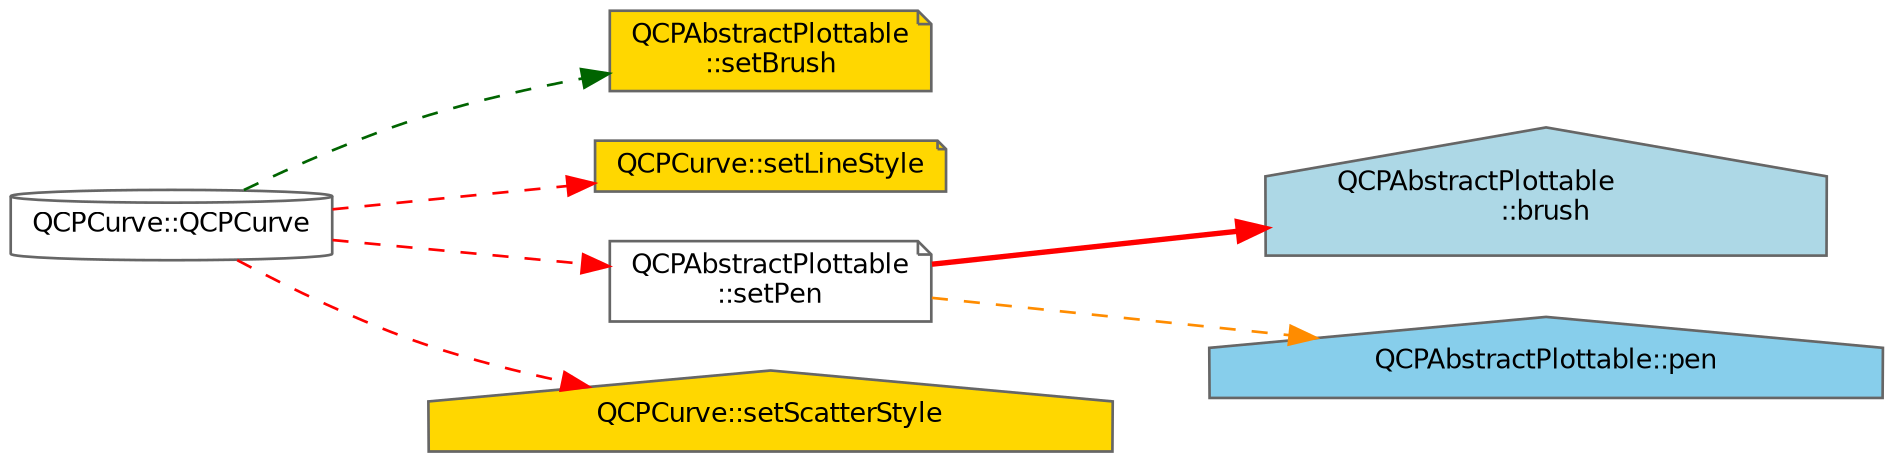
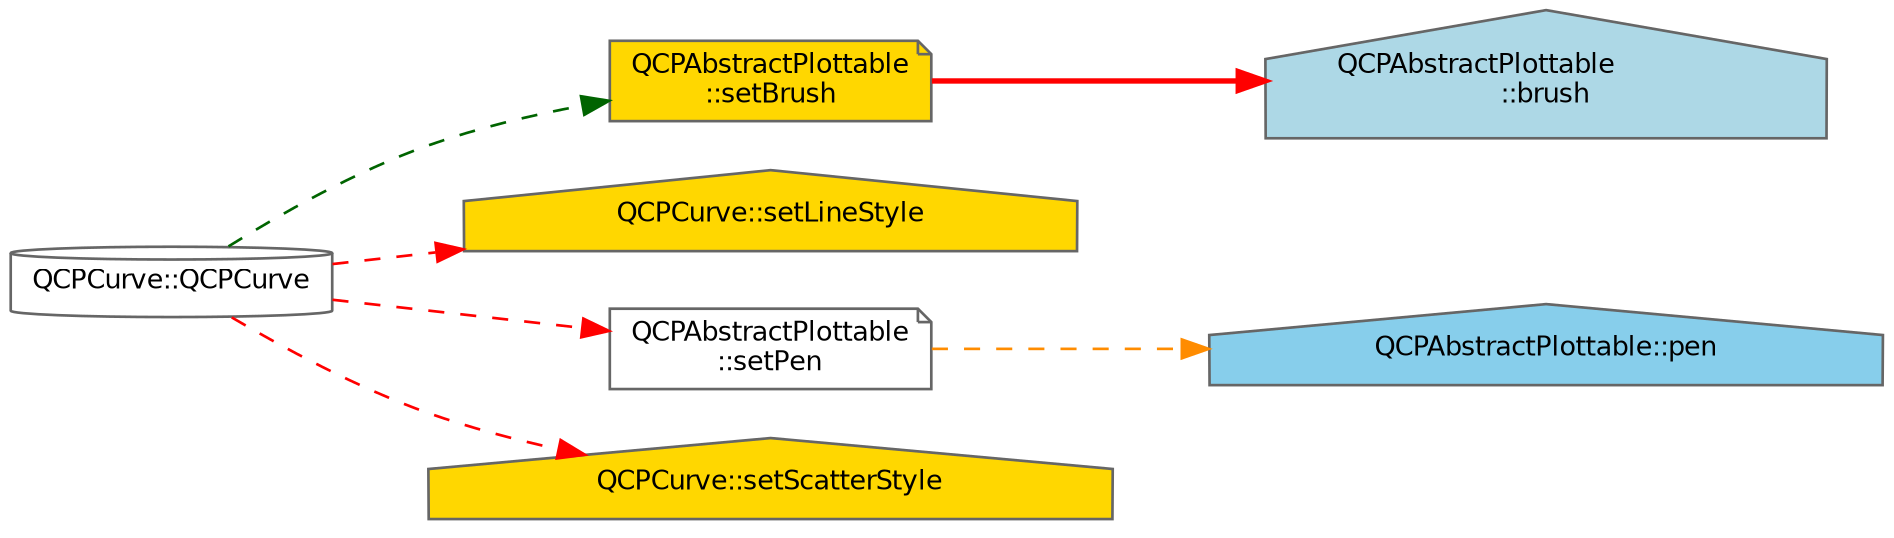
(771, 166) -> (771, 215)
(1085, 248) -> (1085, 81)
